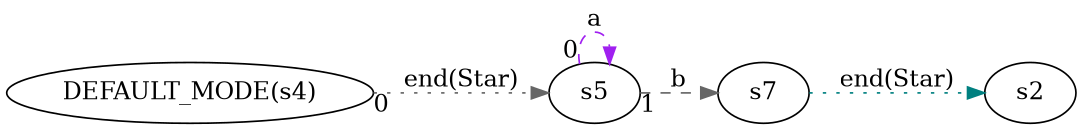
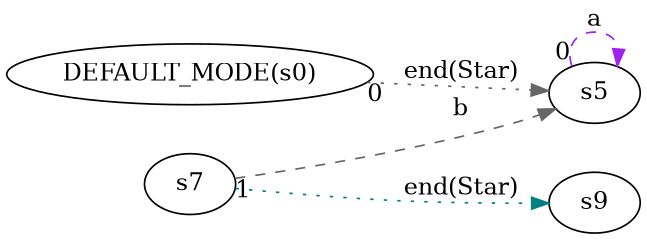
(190, 93) -> (190, 74)
(670, 93) -> (389, 152)
(1030, 93) -> (595, 203)
